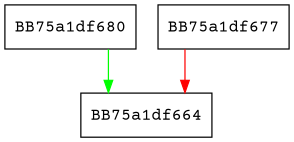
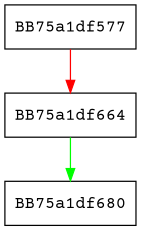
(224, 27) -> (70, 27)
(108, 65) -> (70, 153)
